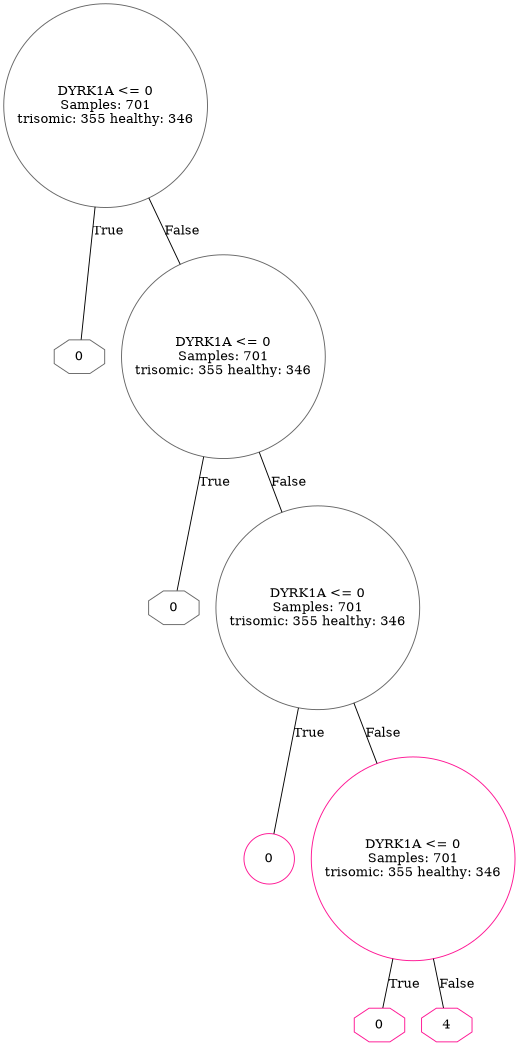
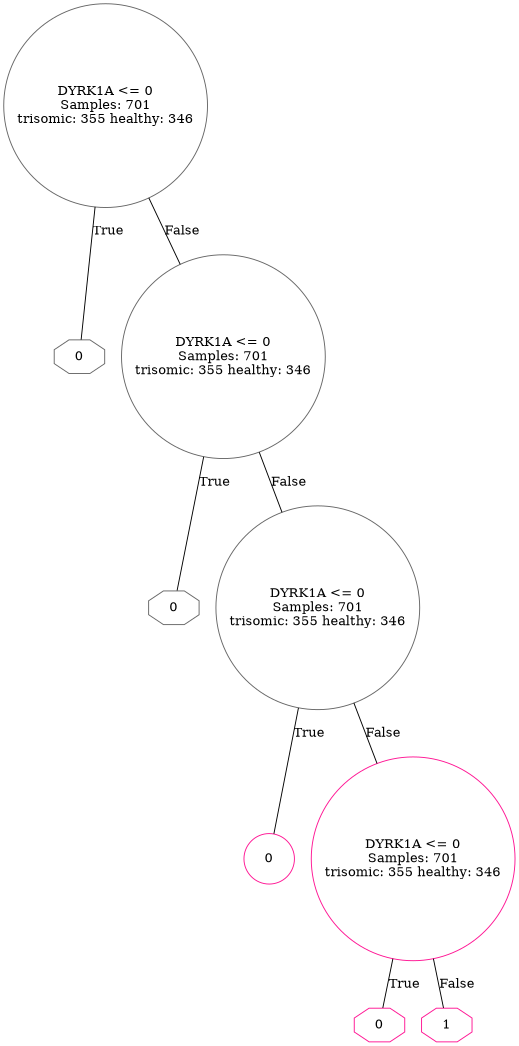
(447, 1025) -> (447, 1025)
